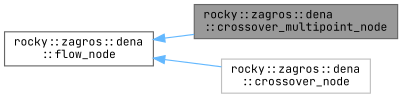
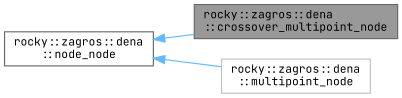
(79, 49) -> (79, 49)
(296, 76) -> (296, 76)
